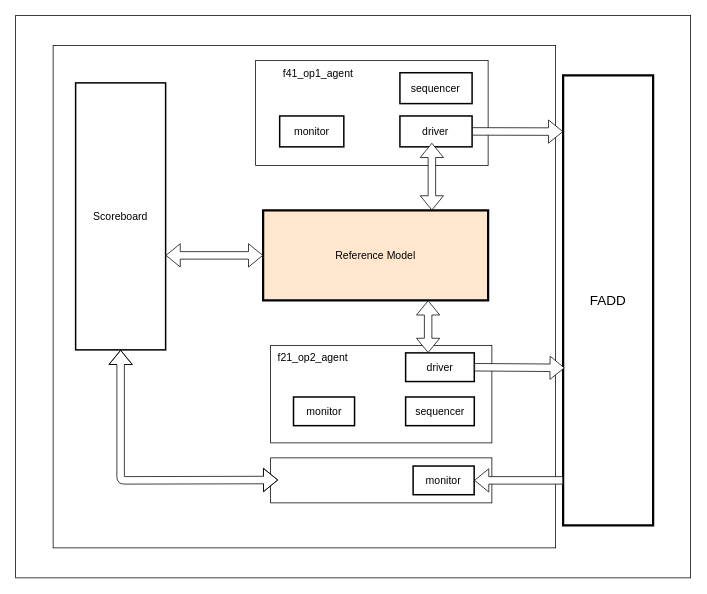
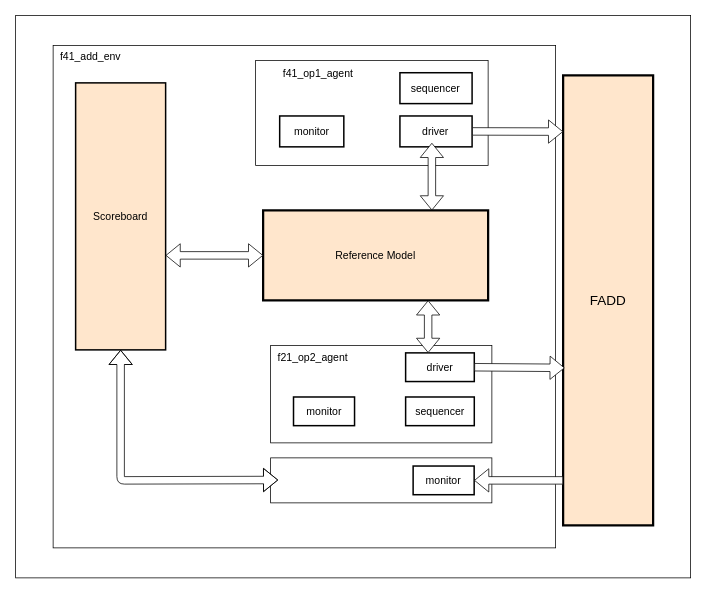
none -> (90, 57)
(120, 216) -> (120, 216)
(608, 300) -> (608, 300)
